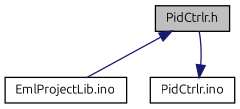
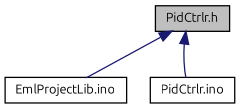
(201, 48) -> (184, 61)
